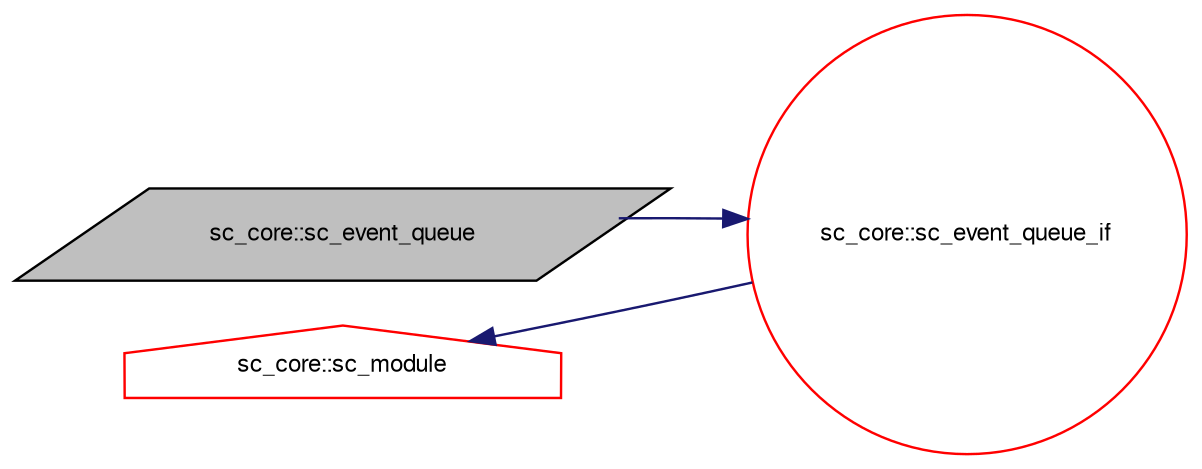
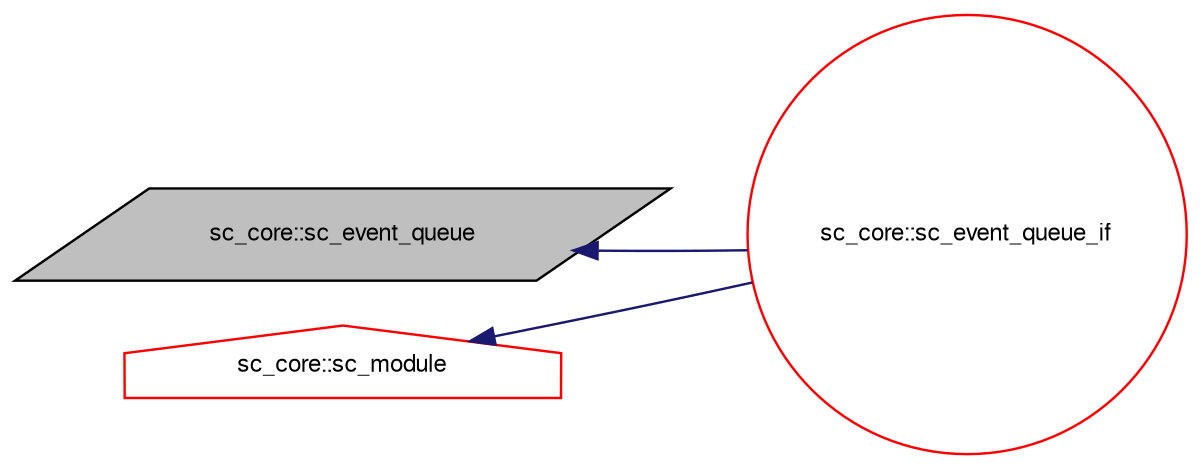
(671, 218) -> (673, 251)
